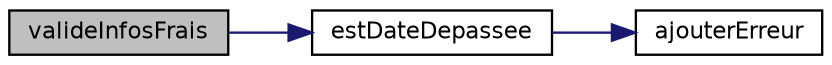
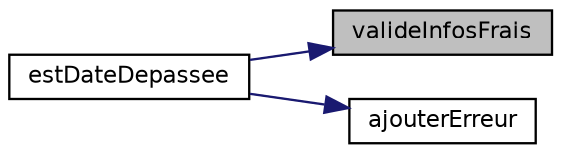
(259, 33) -> (280, 56)
